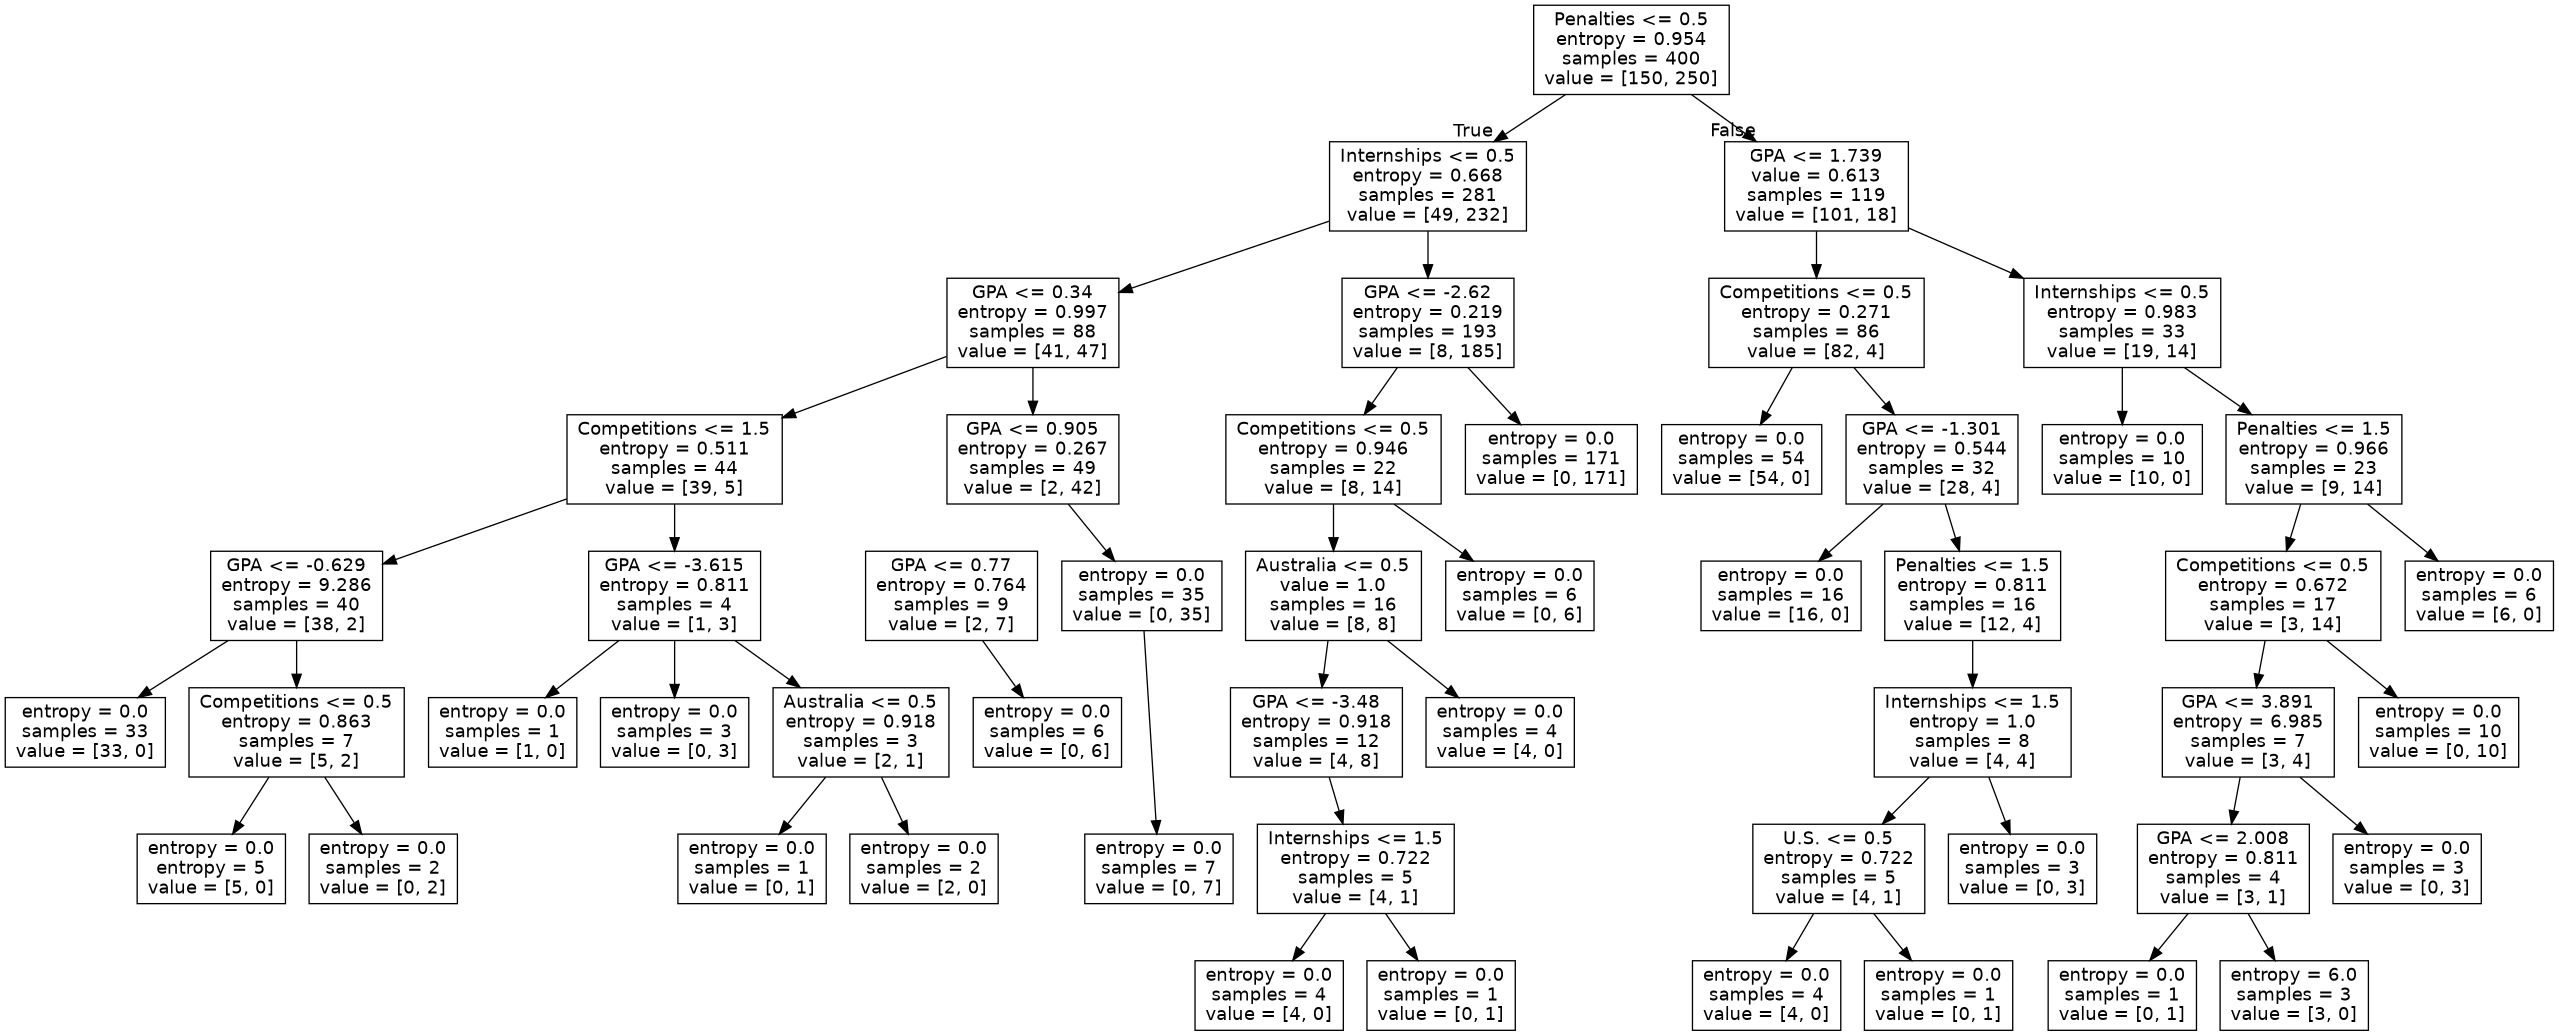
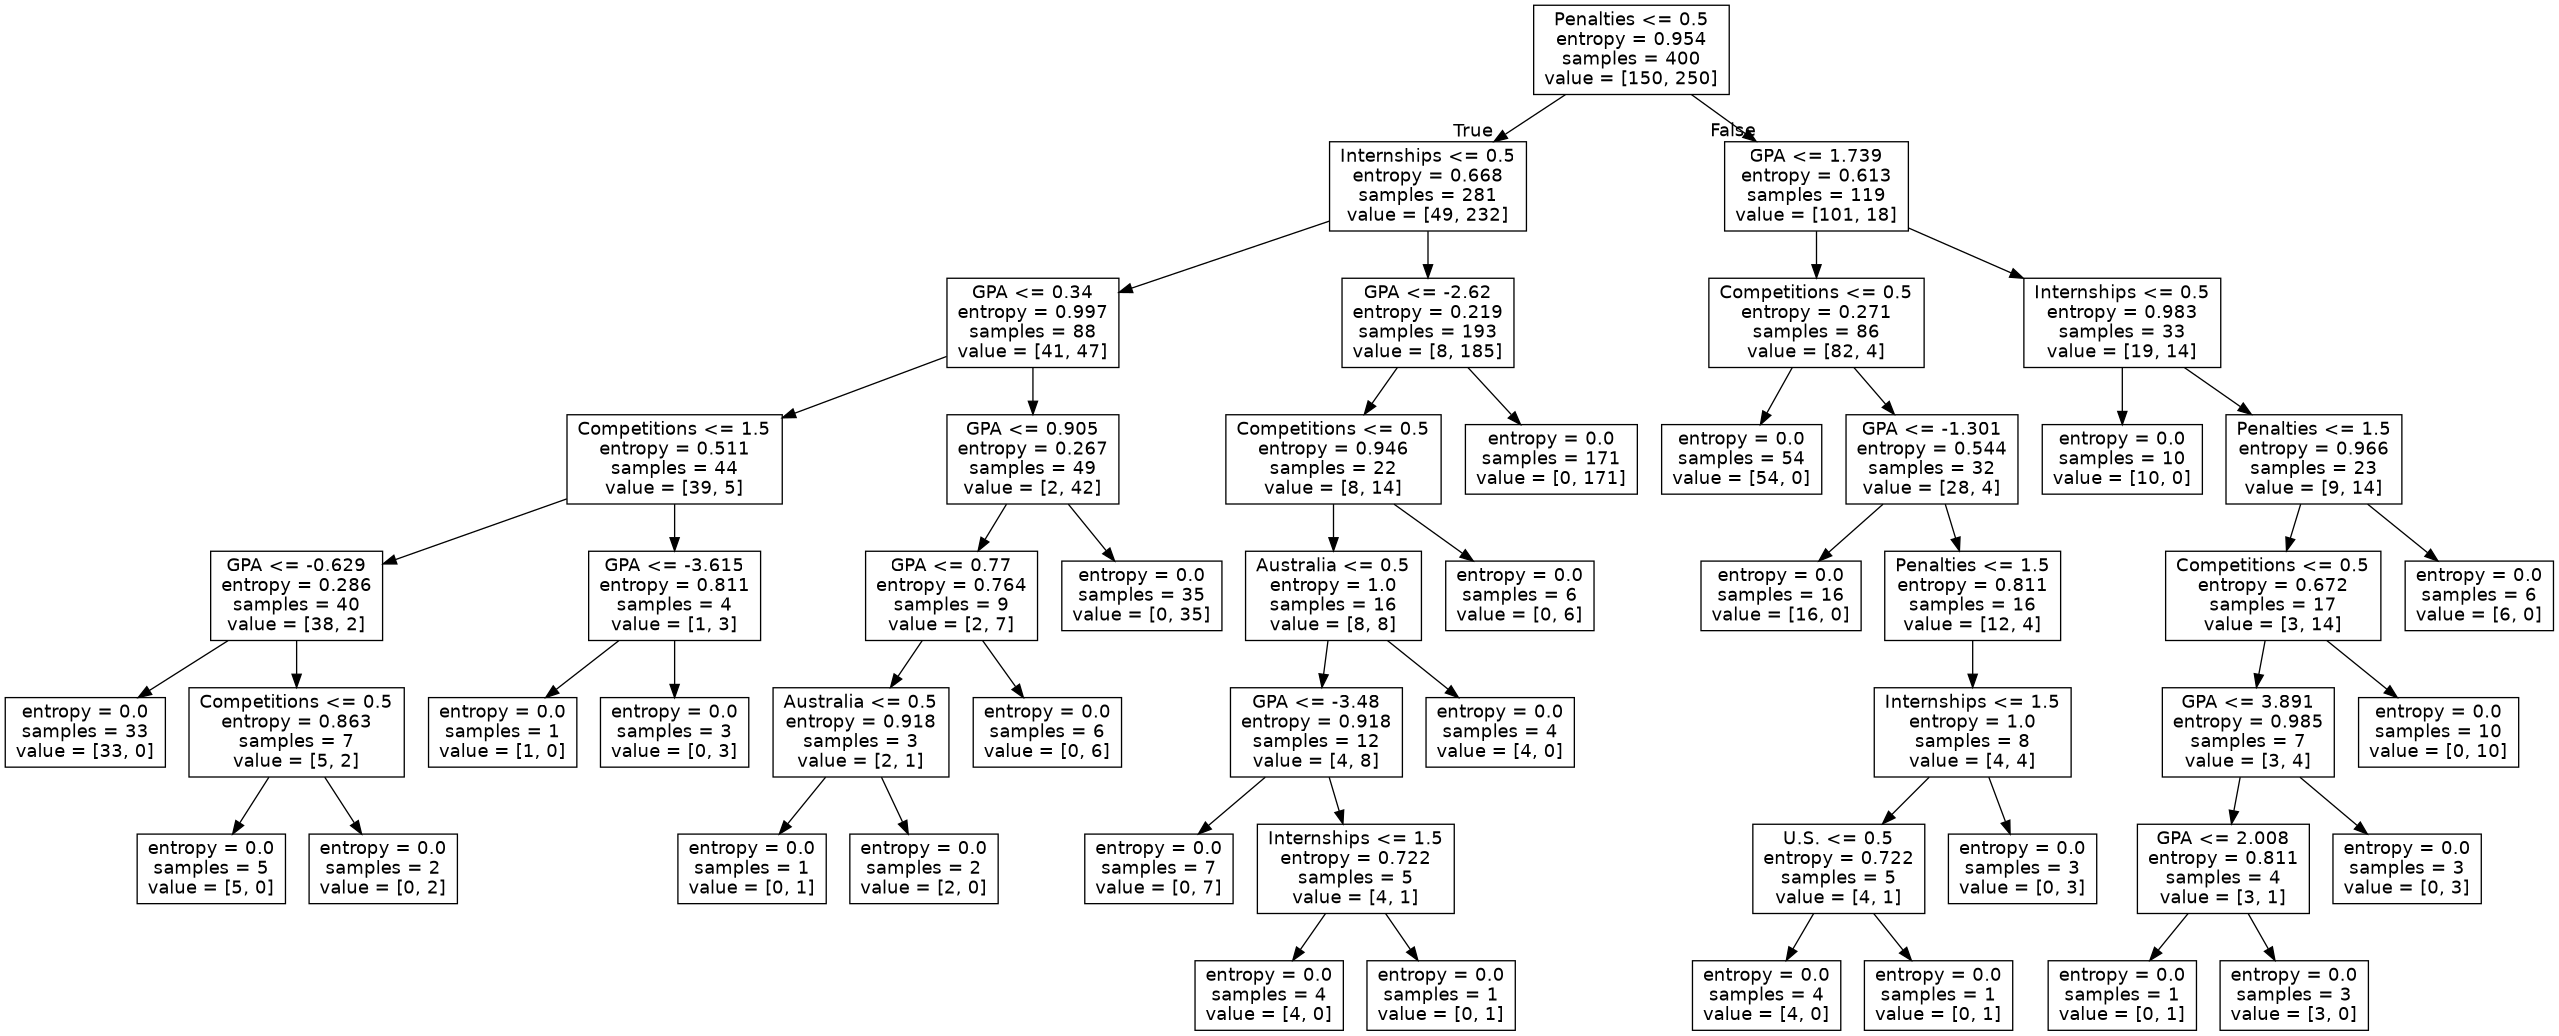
(1816, 186) -> (1816, 186)
none -> (996, 522)
(297, 596) -> (297, 596)
(1334, 596) -> (1334, 596)
(762, 660) -> (910, 658)
(1150, 726) -> (1237, 801)
(2248, 732) -> (2248, 732)
(211, 869) -> (211, 869)
(2294, 996) -> (2294, 996)
